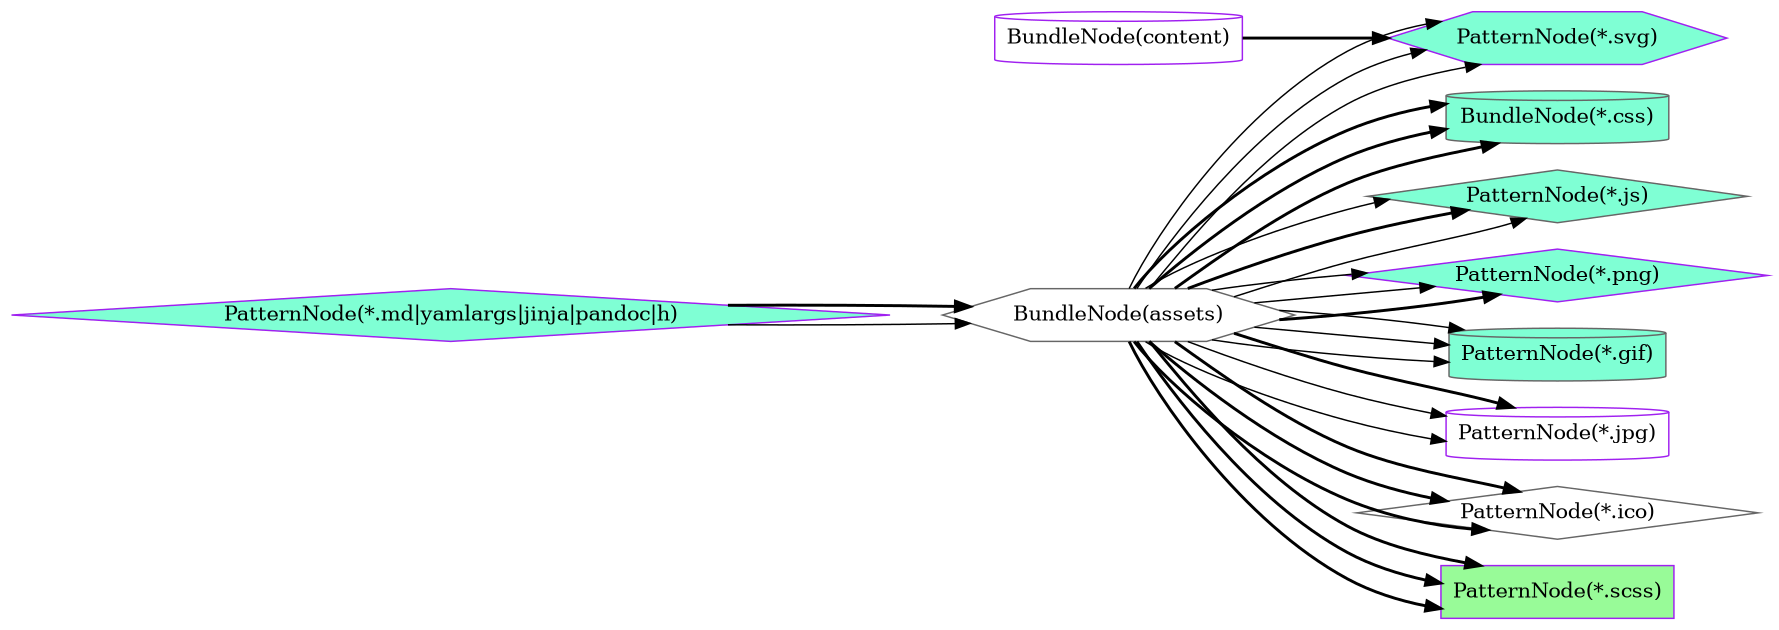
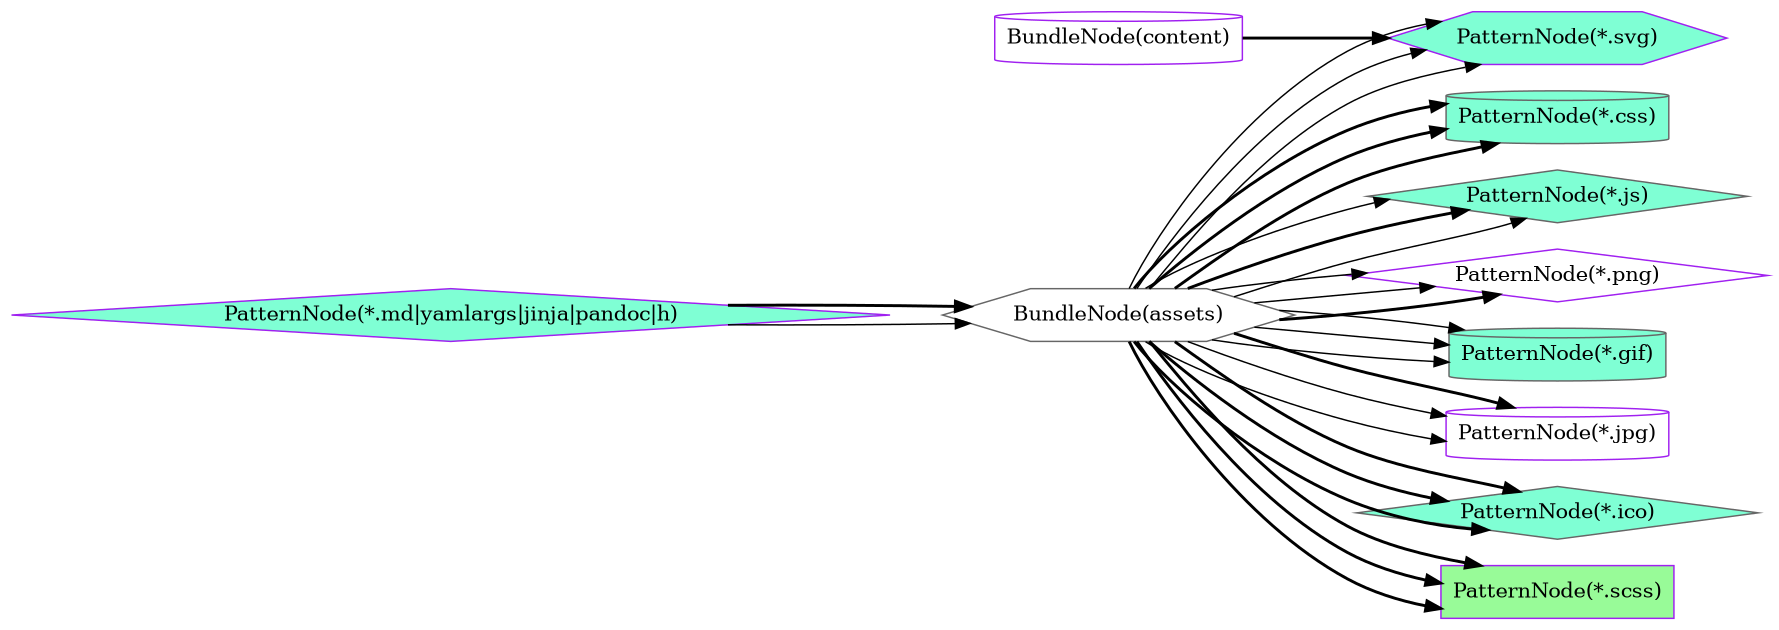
(1557, 117) -> (1557, 117)
(1557, 275) -> (1557, 275)
(1557, 513) -> (1557, 513)
